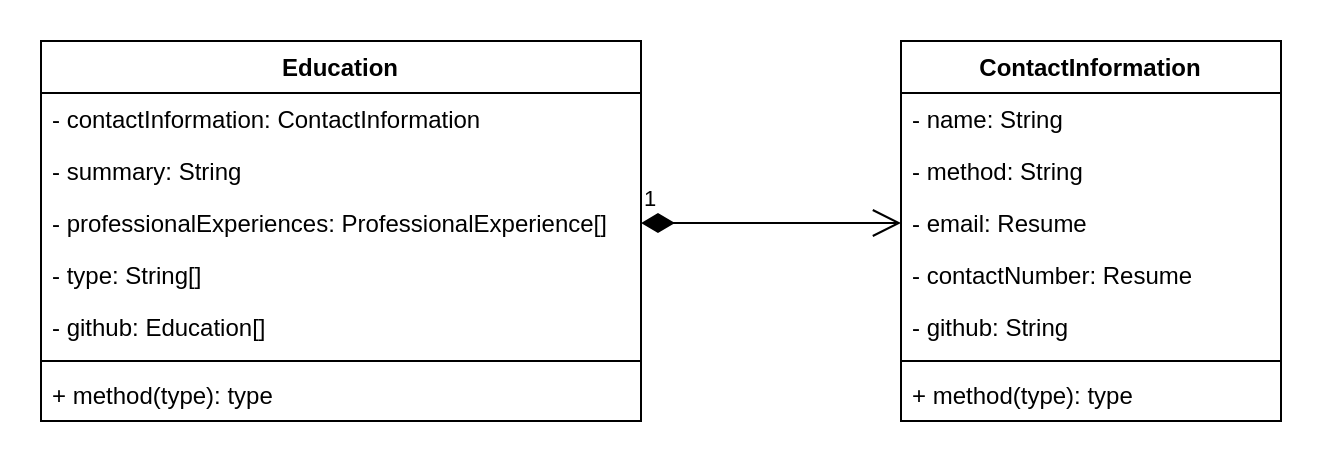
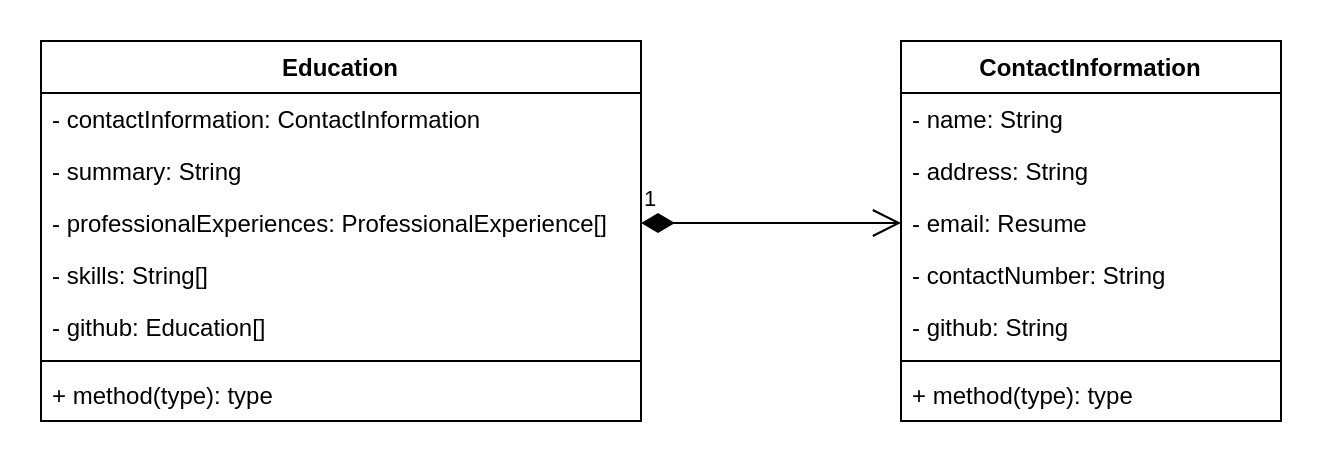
(1008, 173) -> (1015, 173)
(148, 277) -> (152, 277)
(1058, 277) -> (1055, 277)
